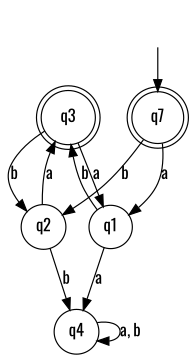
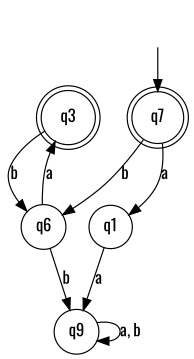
(89, 169) -> none
(82, 185) -> none
(44, 227) -> (44, 227)
(77, 332) -> (77, 332)
